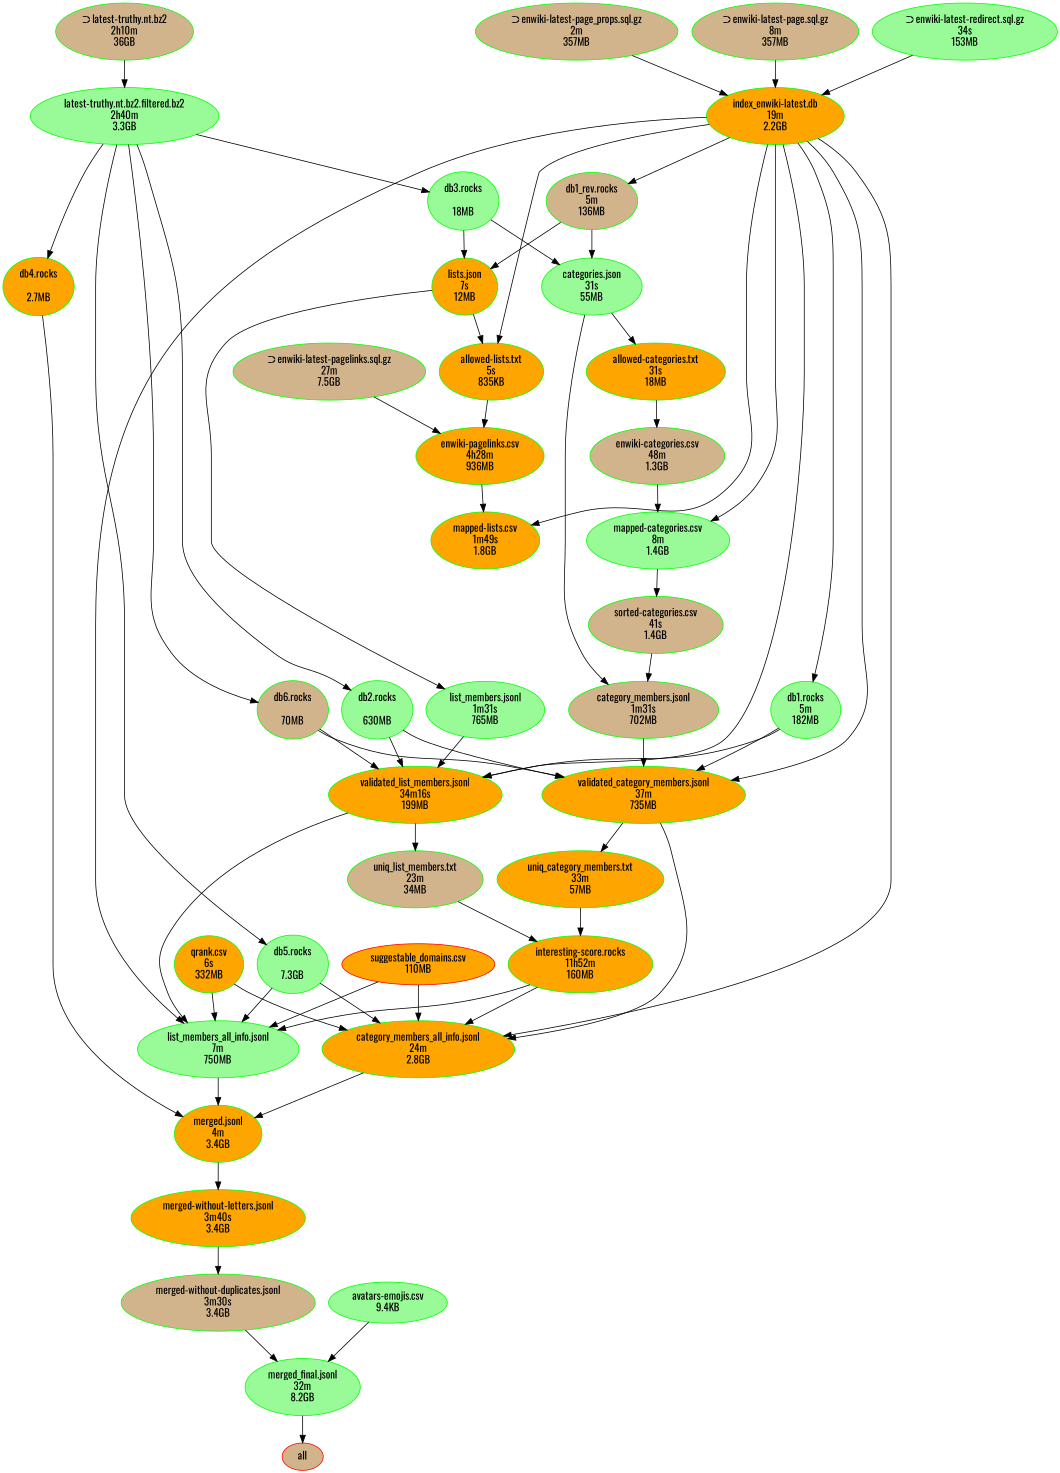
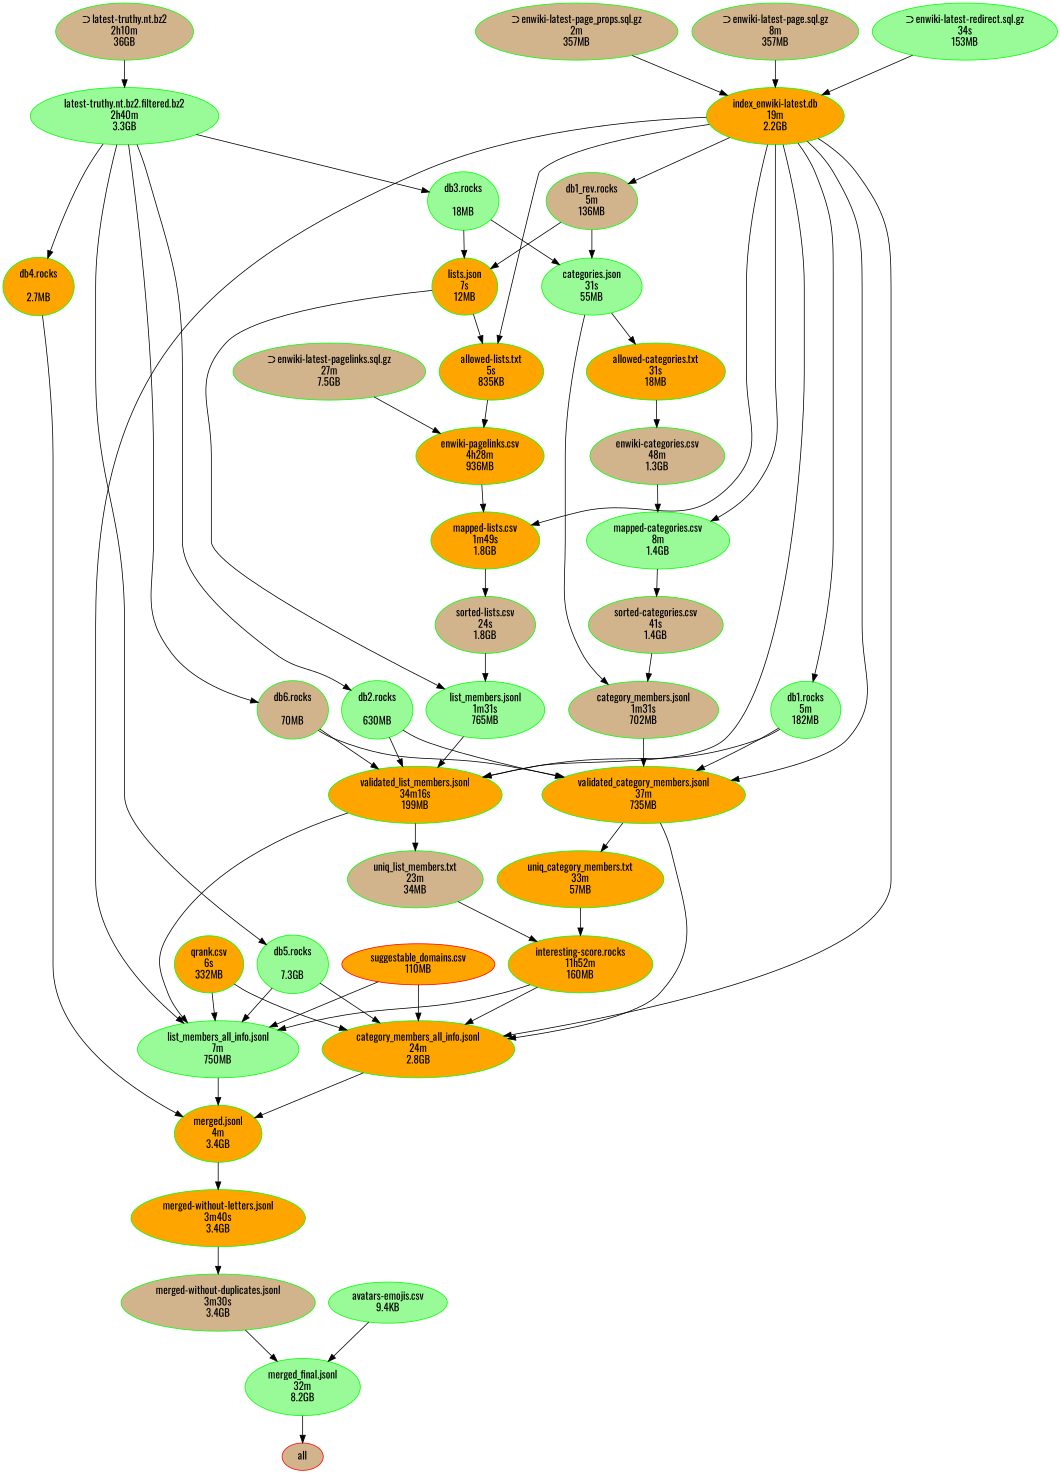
none -> (485, 625)
